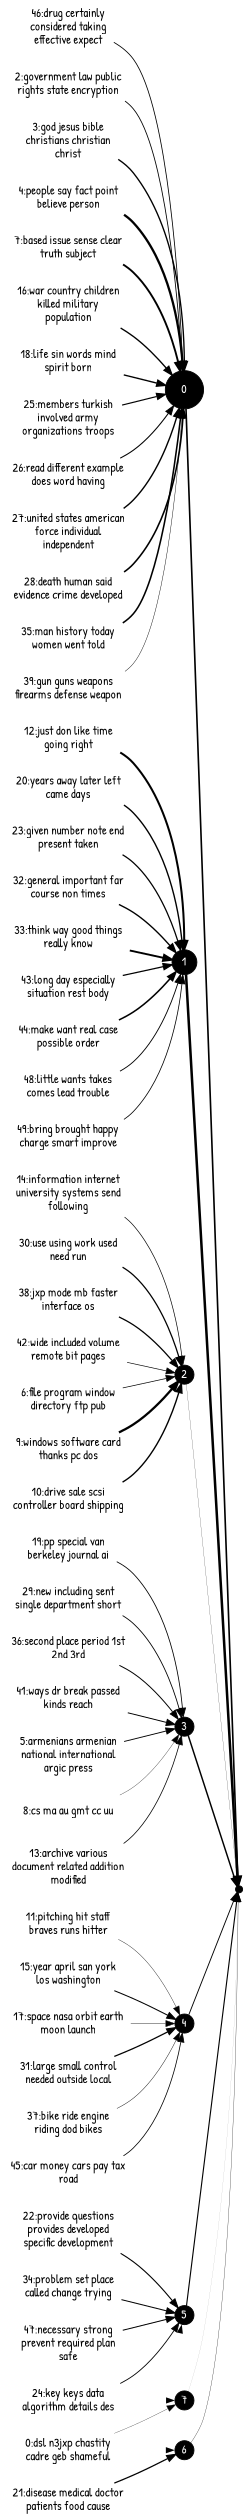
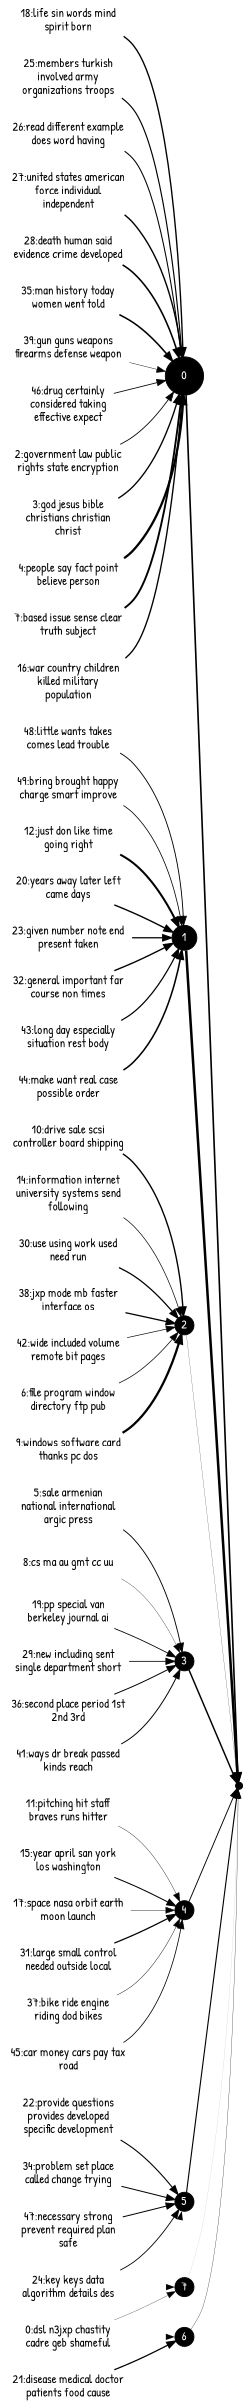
(68, 937) -> none
(68, 1755) -> (68, 1507)
(68, 1867) -> none
